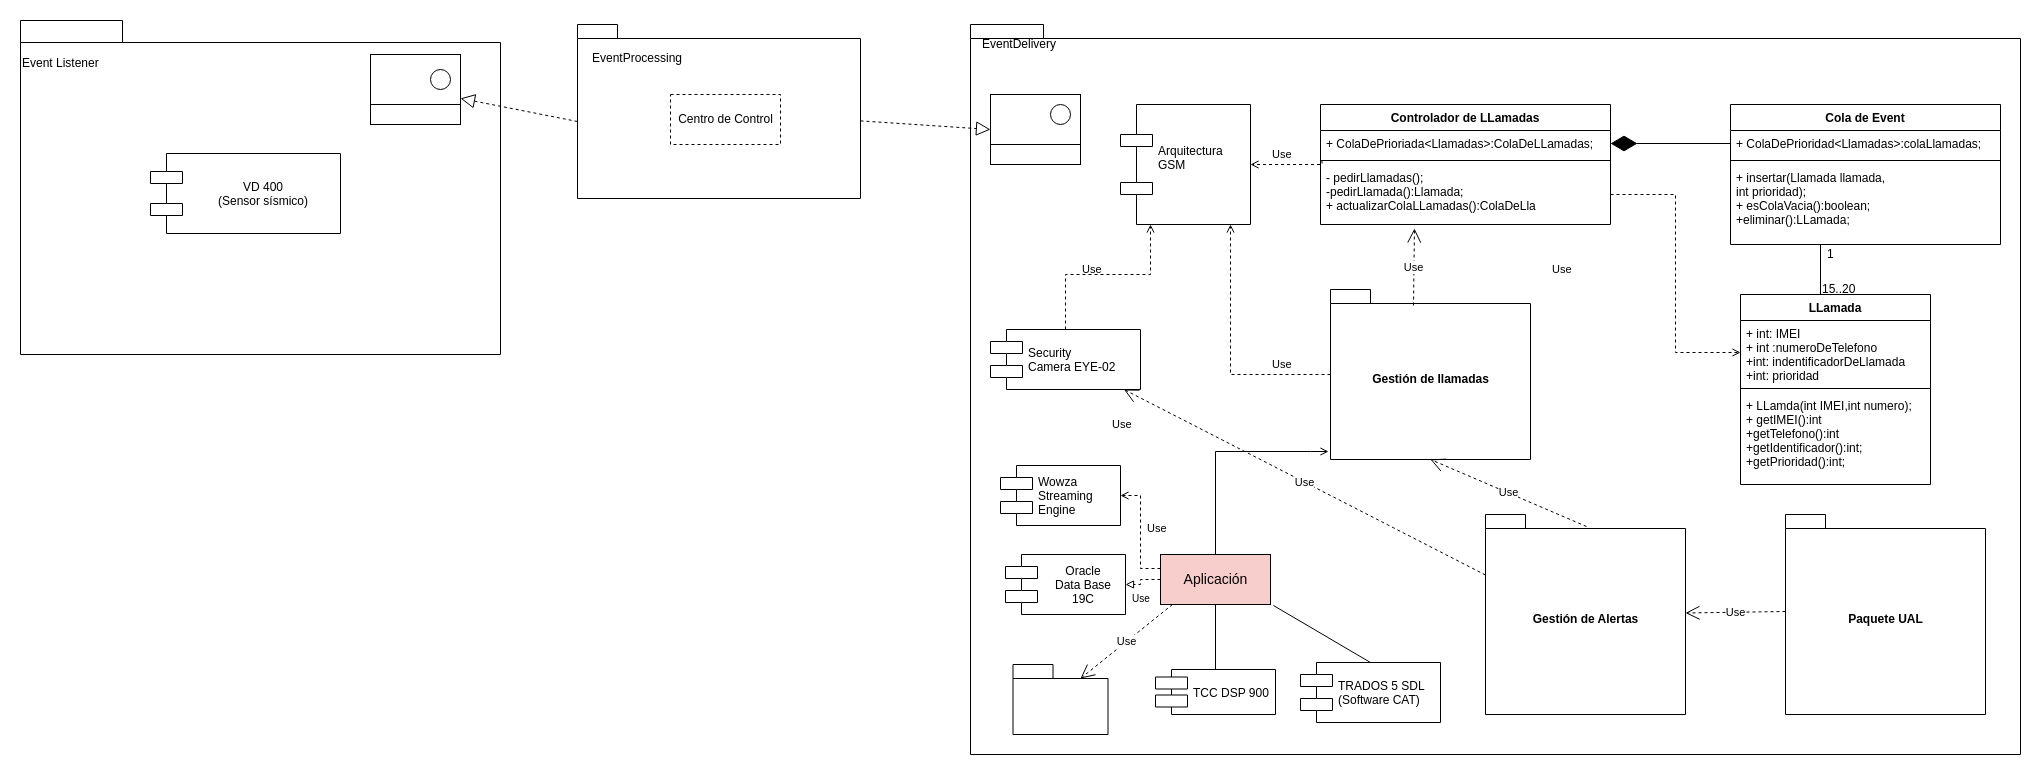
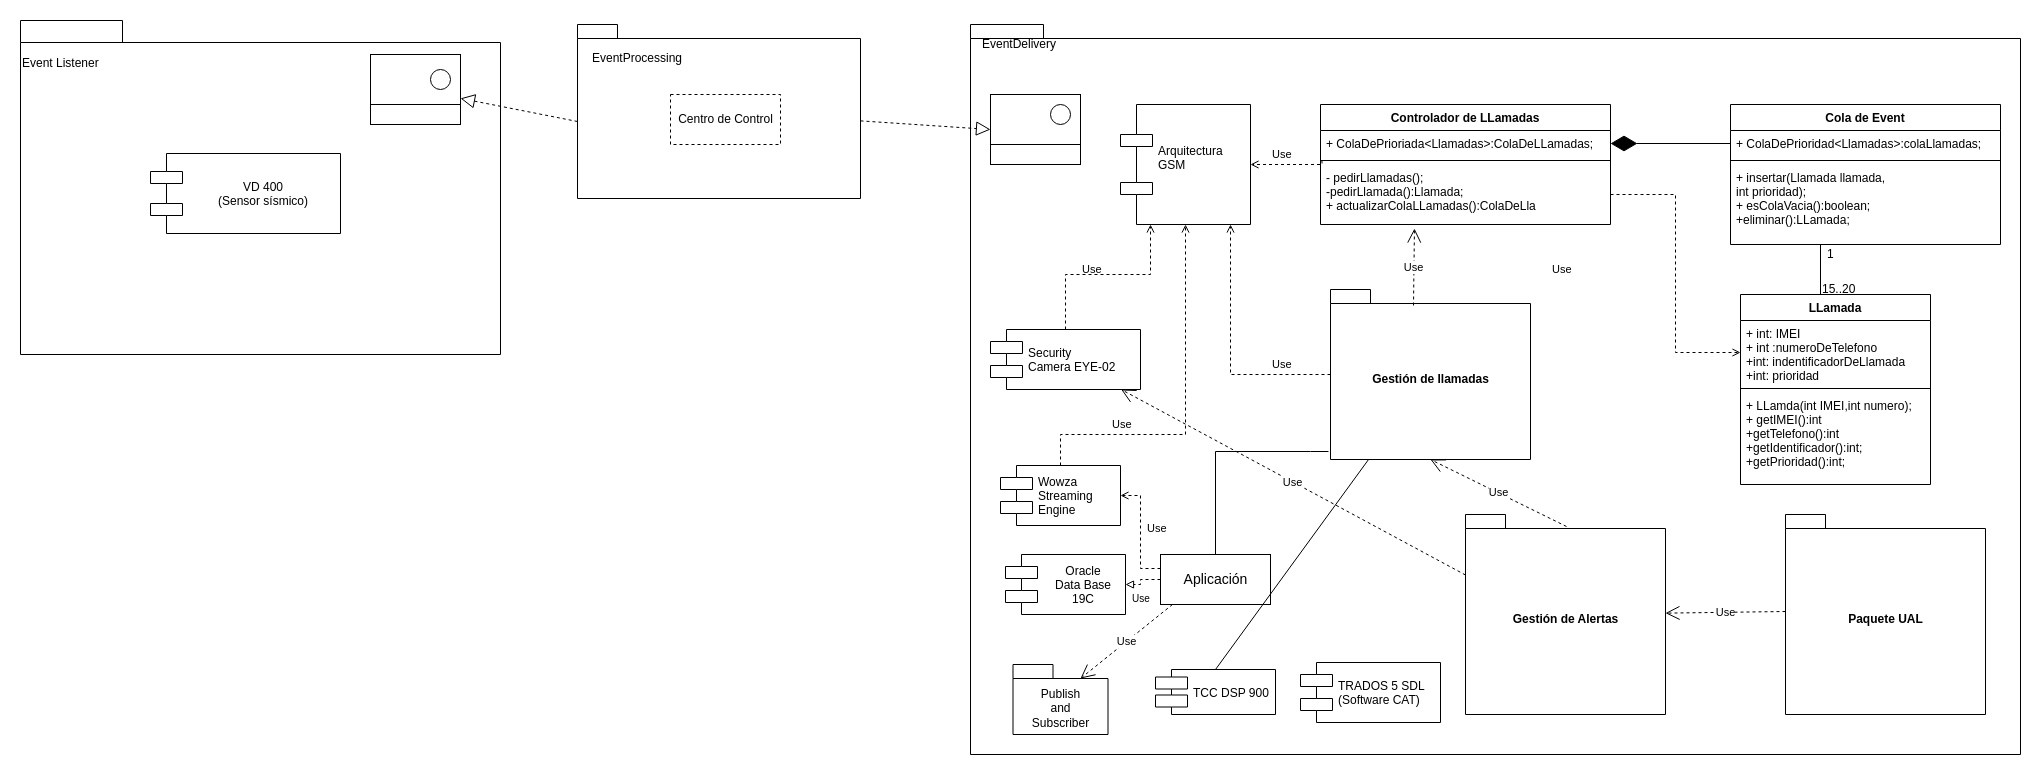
none -> (1186, 409)
(1322, 452) -> (1324, 452)
(1216, 580) -> (1216, 580)
(1586, 615) -> (1566, 615)
(1322, 634) -> none
(1216, 638) -> (1292, 565)
none -> (1061, 705)
